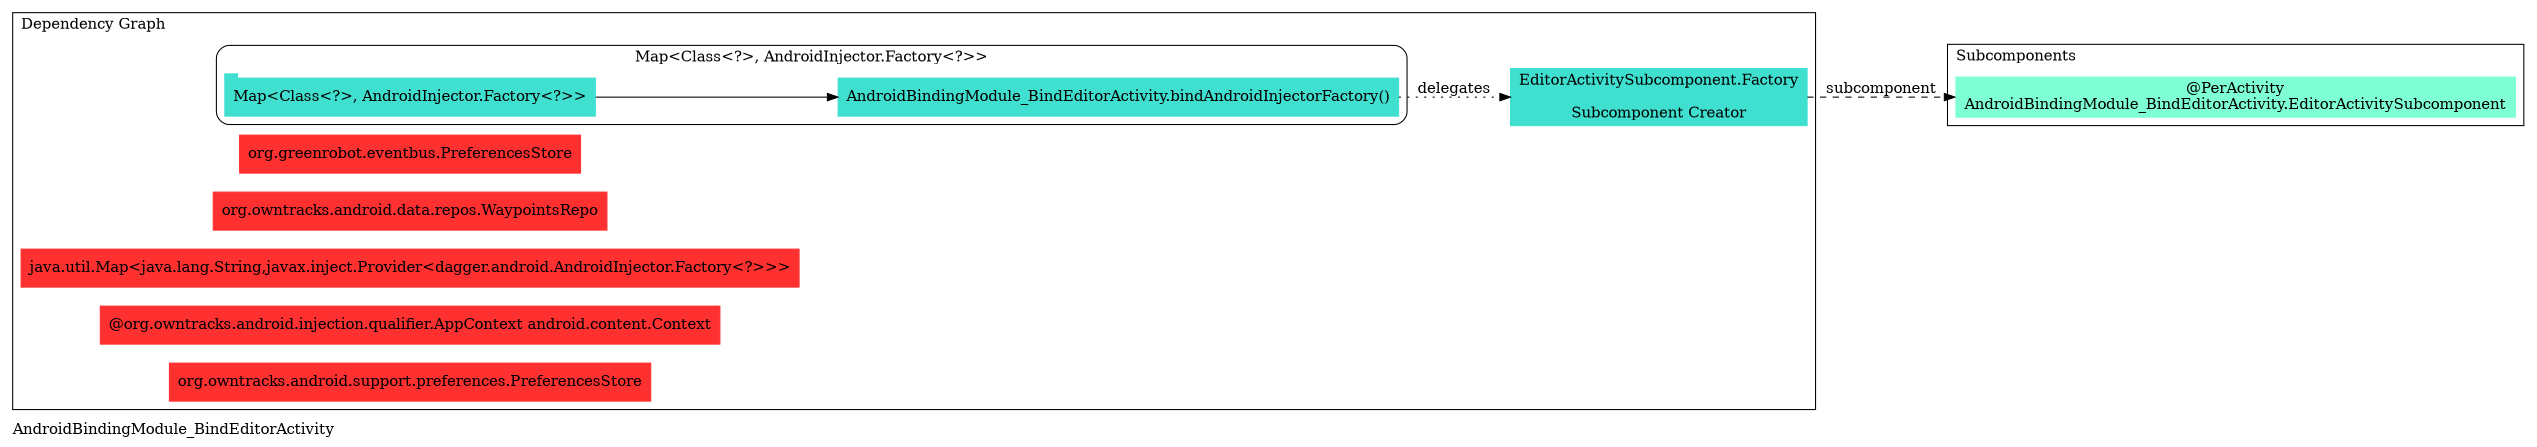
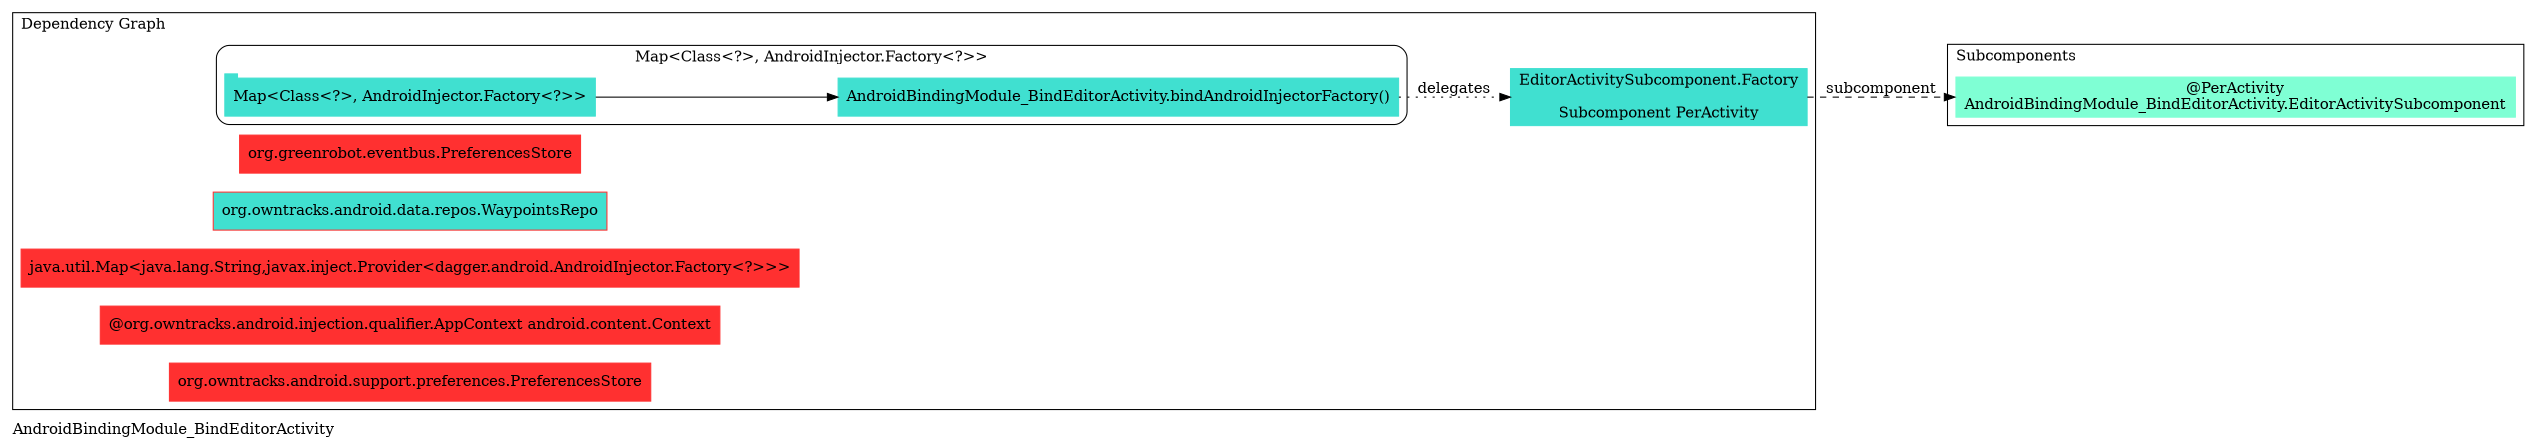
(1659, 97) -> (1659, 97)
(410, 211) -> (410, 211)
